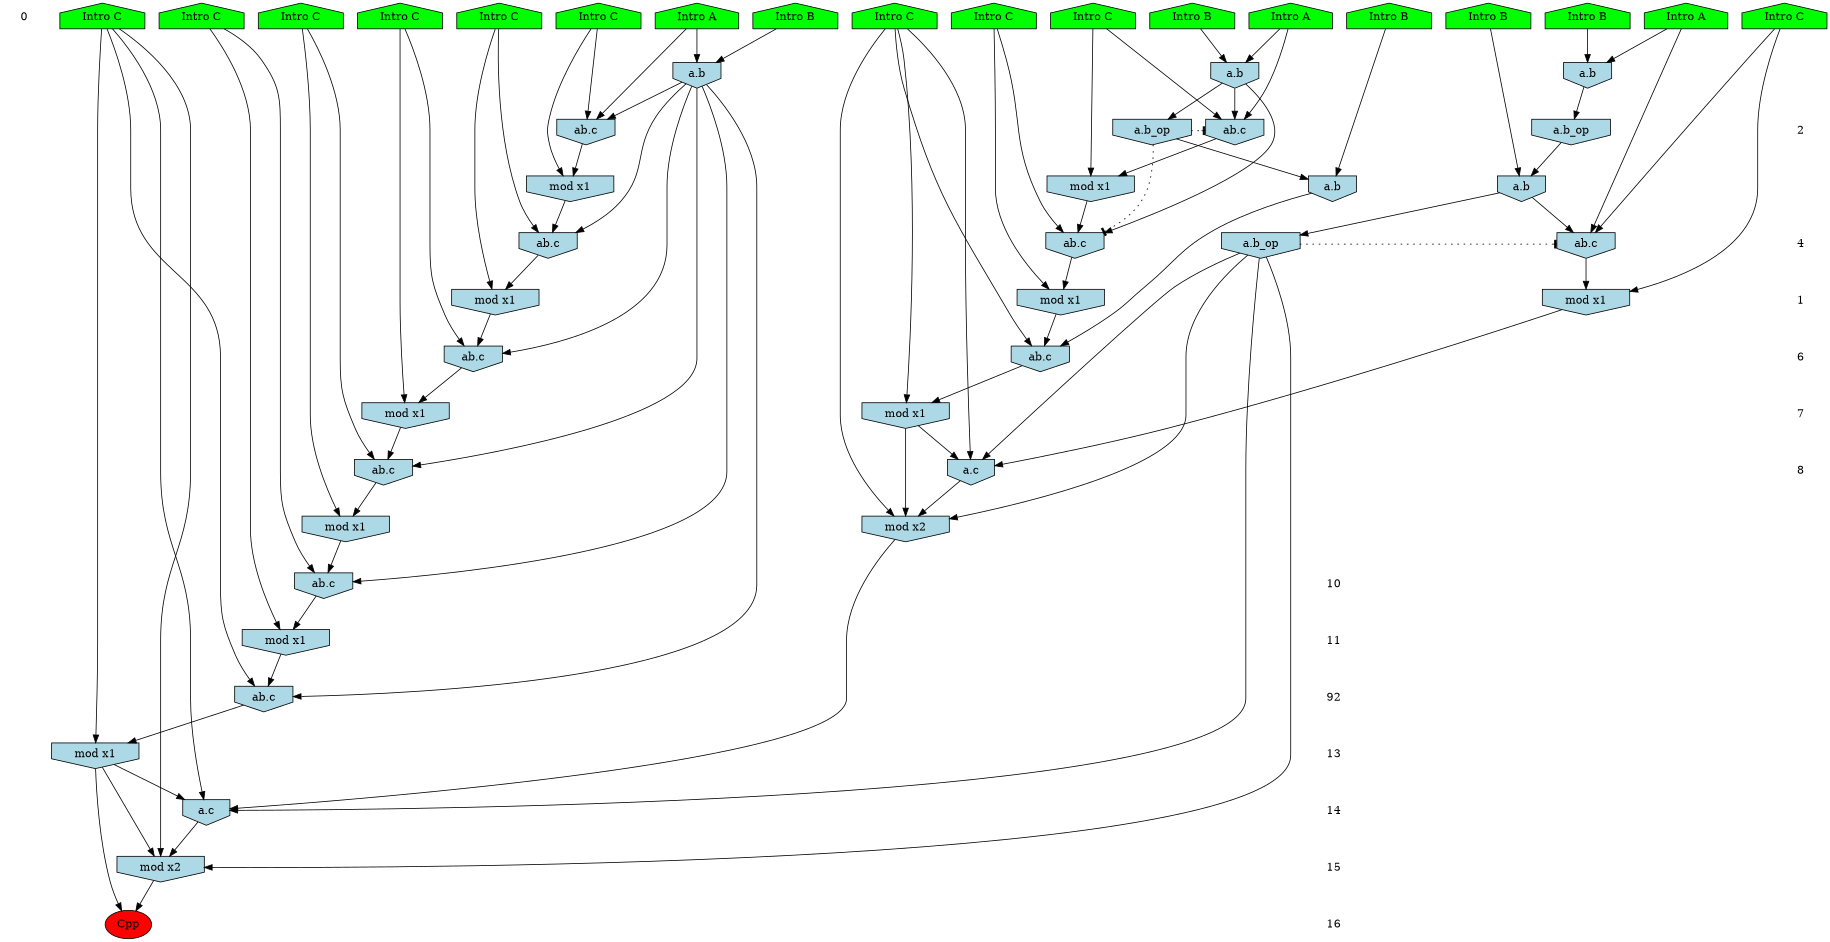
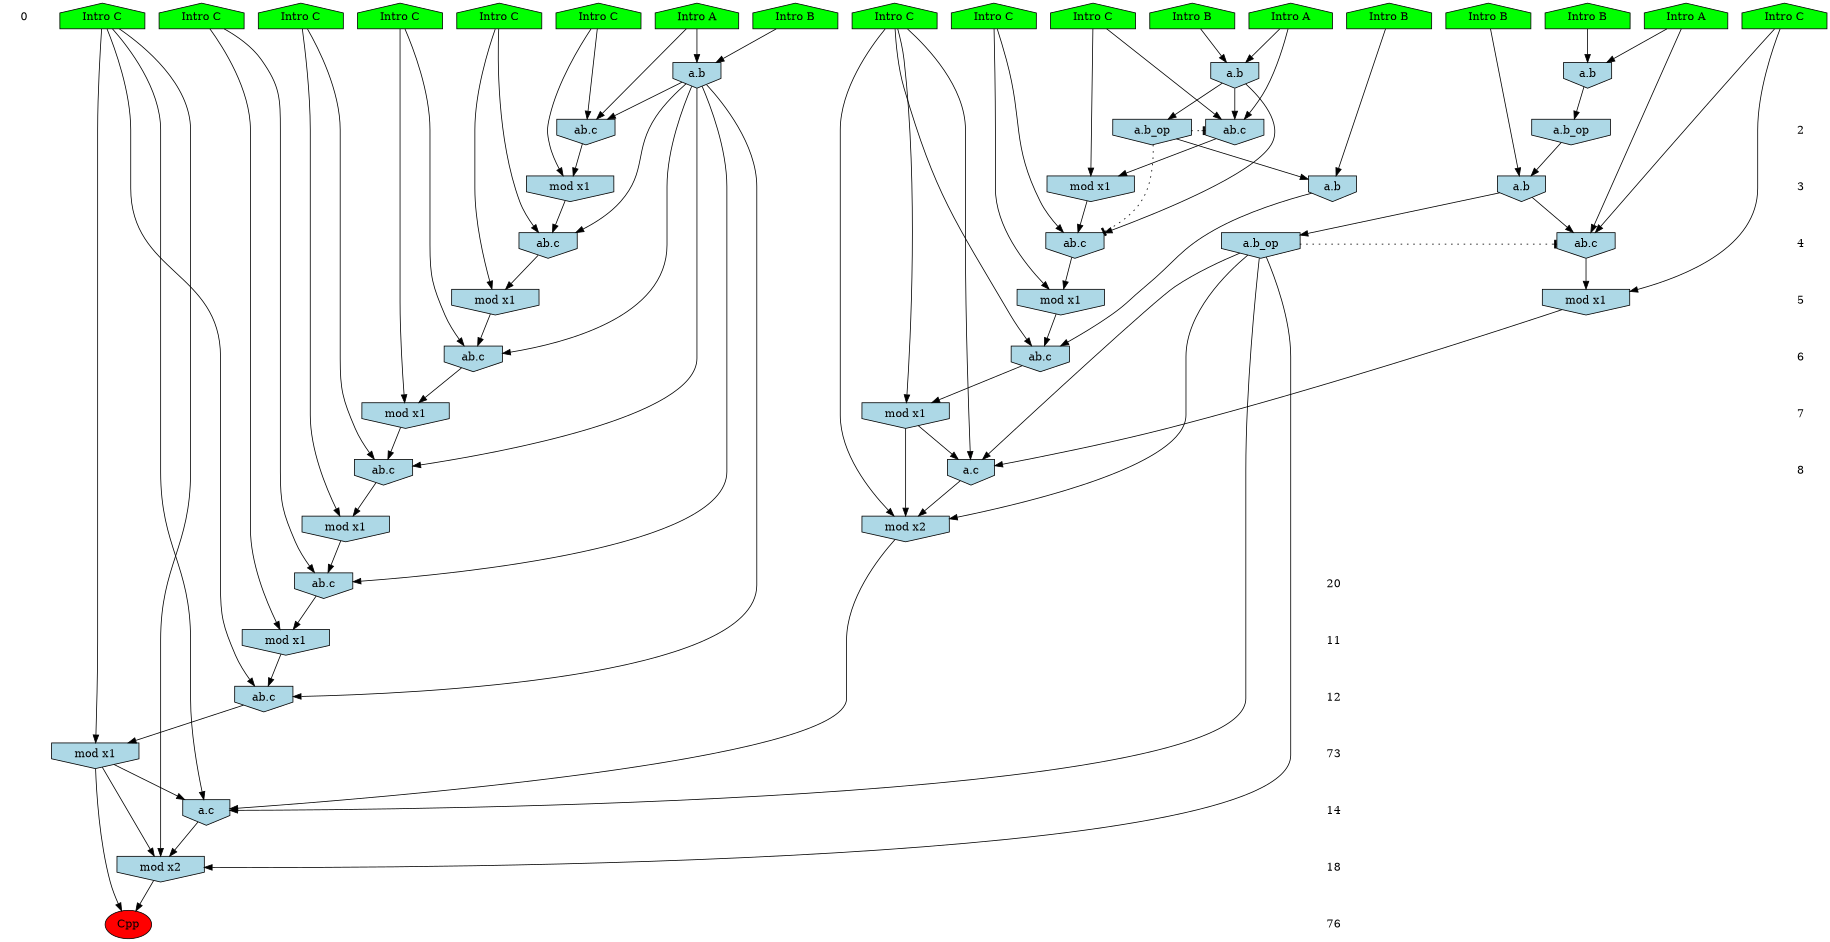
none -> (1801, 187)
(1801, 301) -> (1801, 301)
(1334, 584) -> (1334, 584)
(1334, 698) -> (1334, 698)
(1334, 754) -> (1334, 754)
(1334, 868) -> (1334, 868)
(1334, 925) -> (1334, 925)
